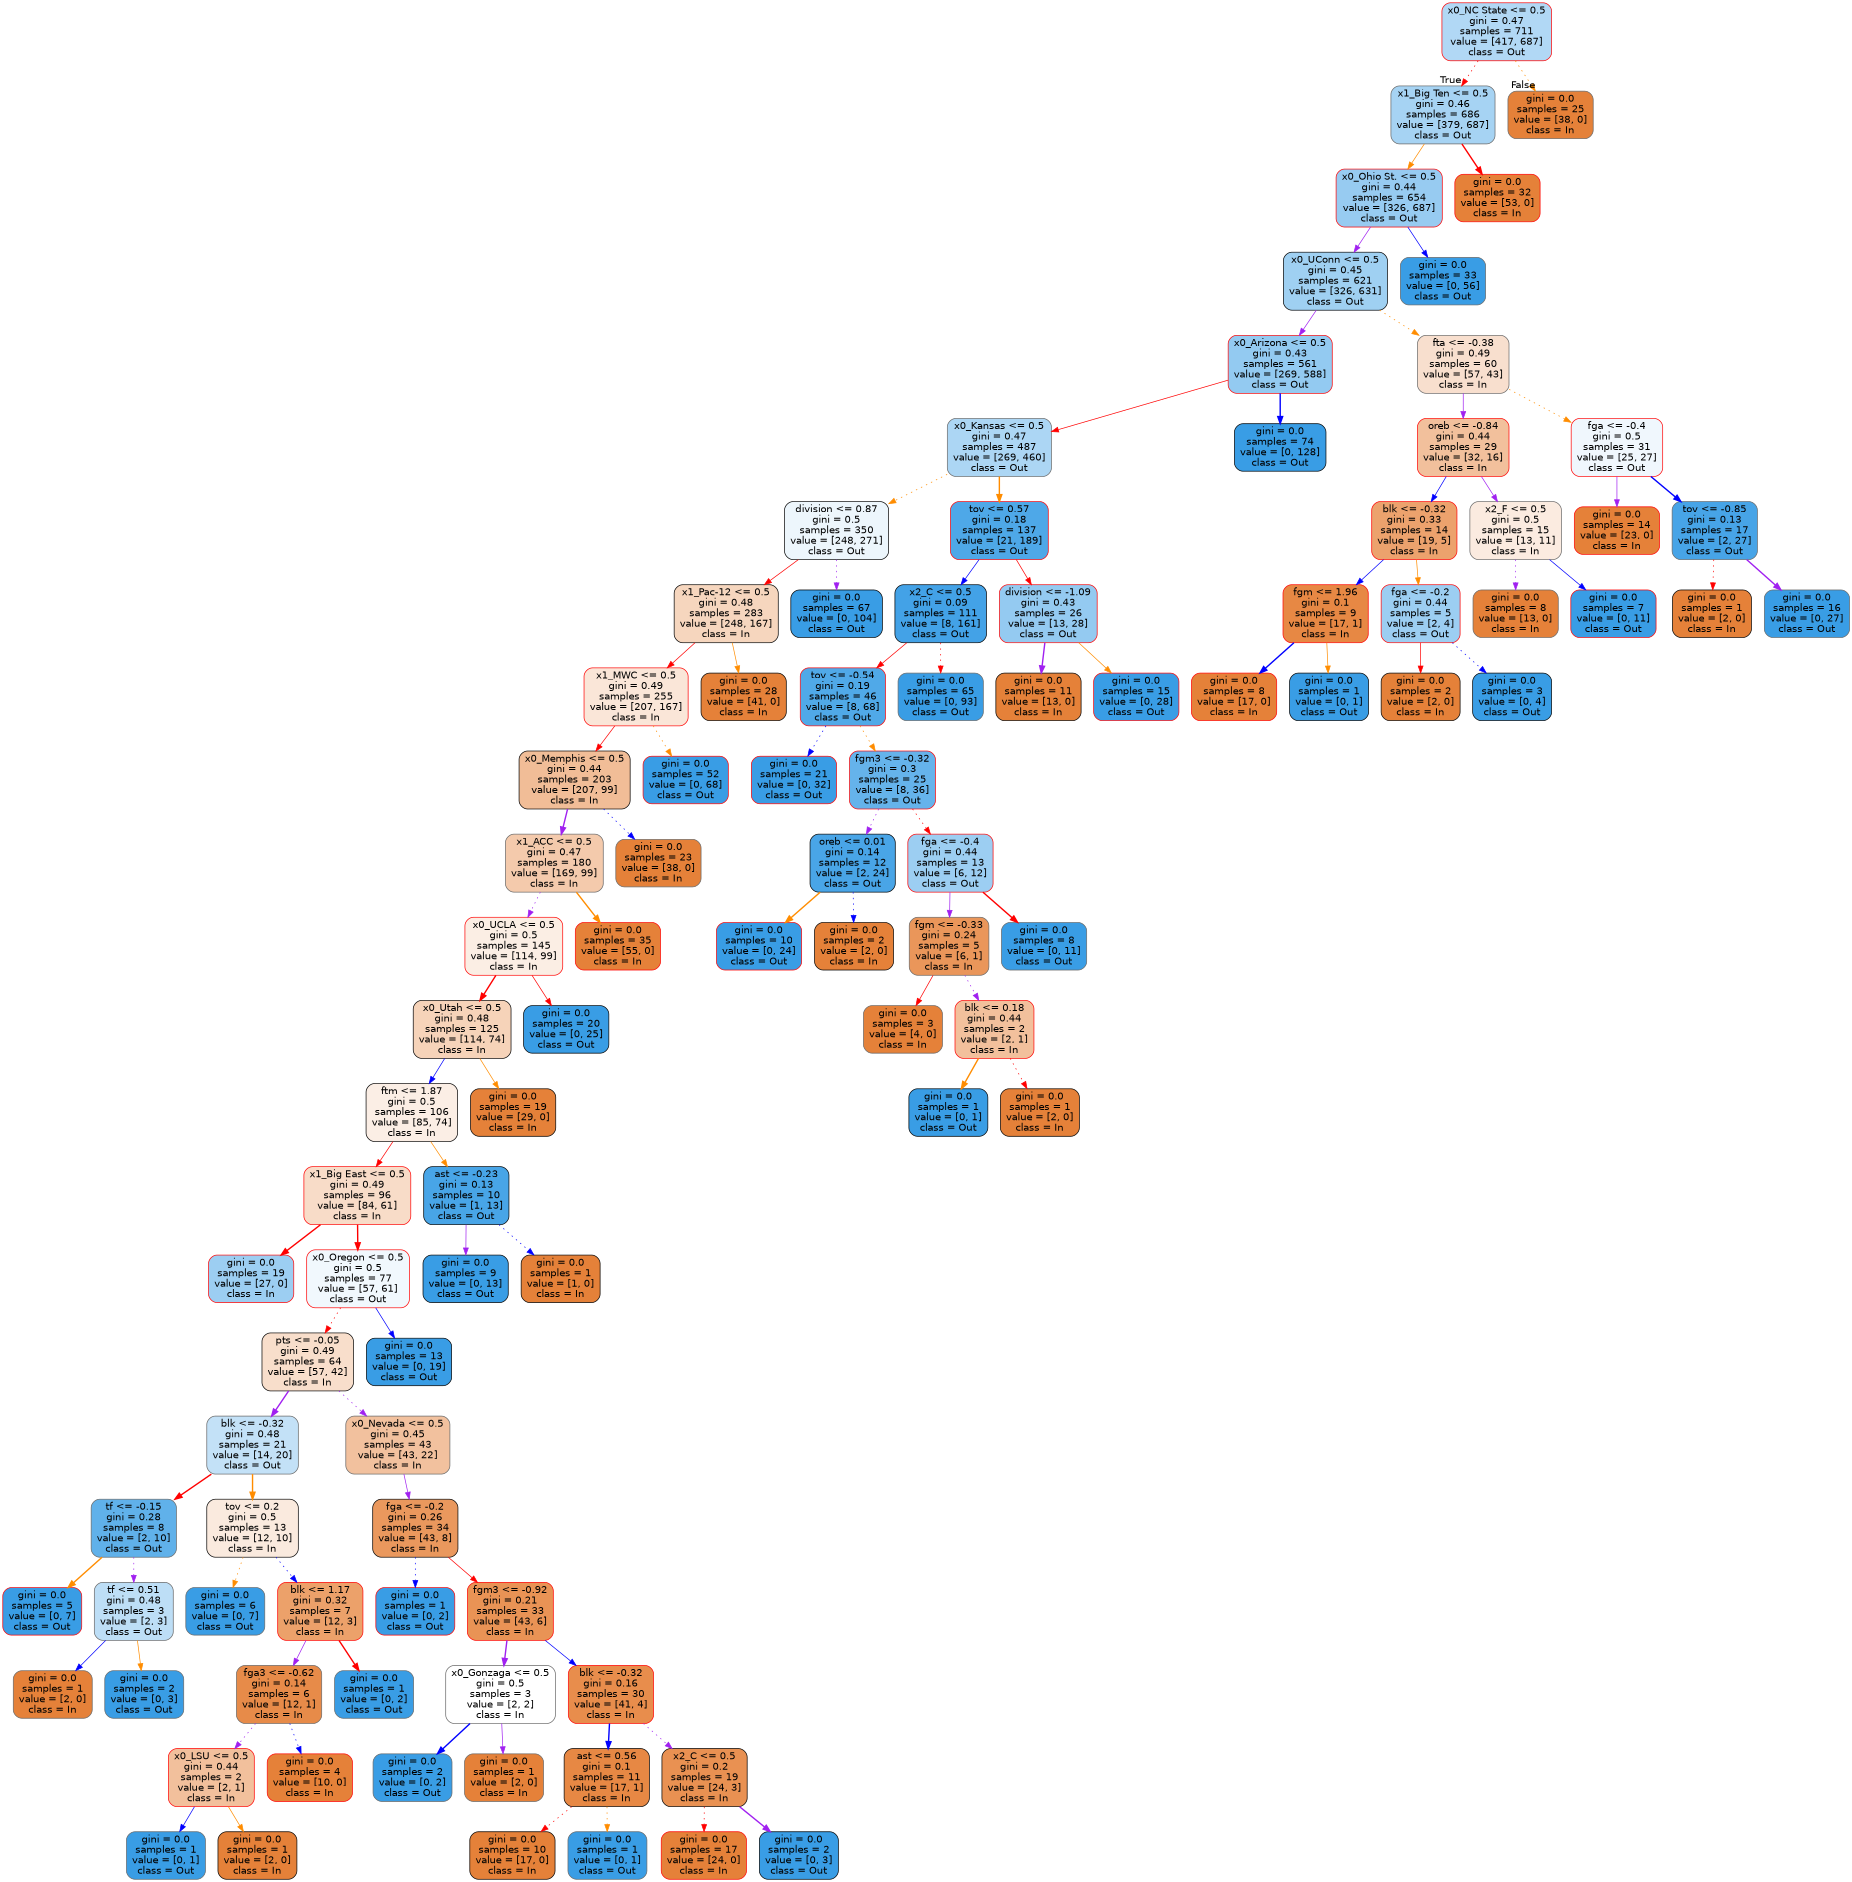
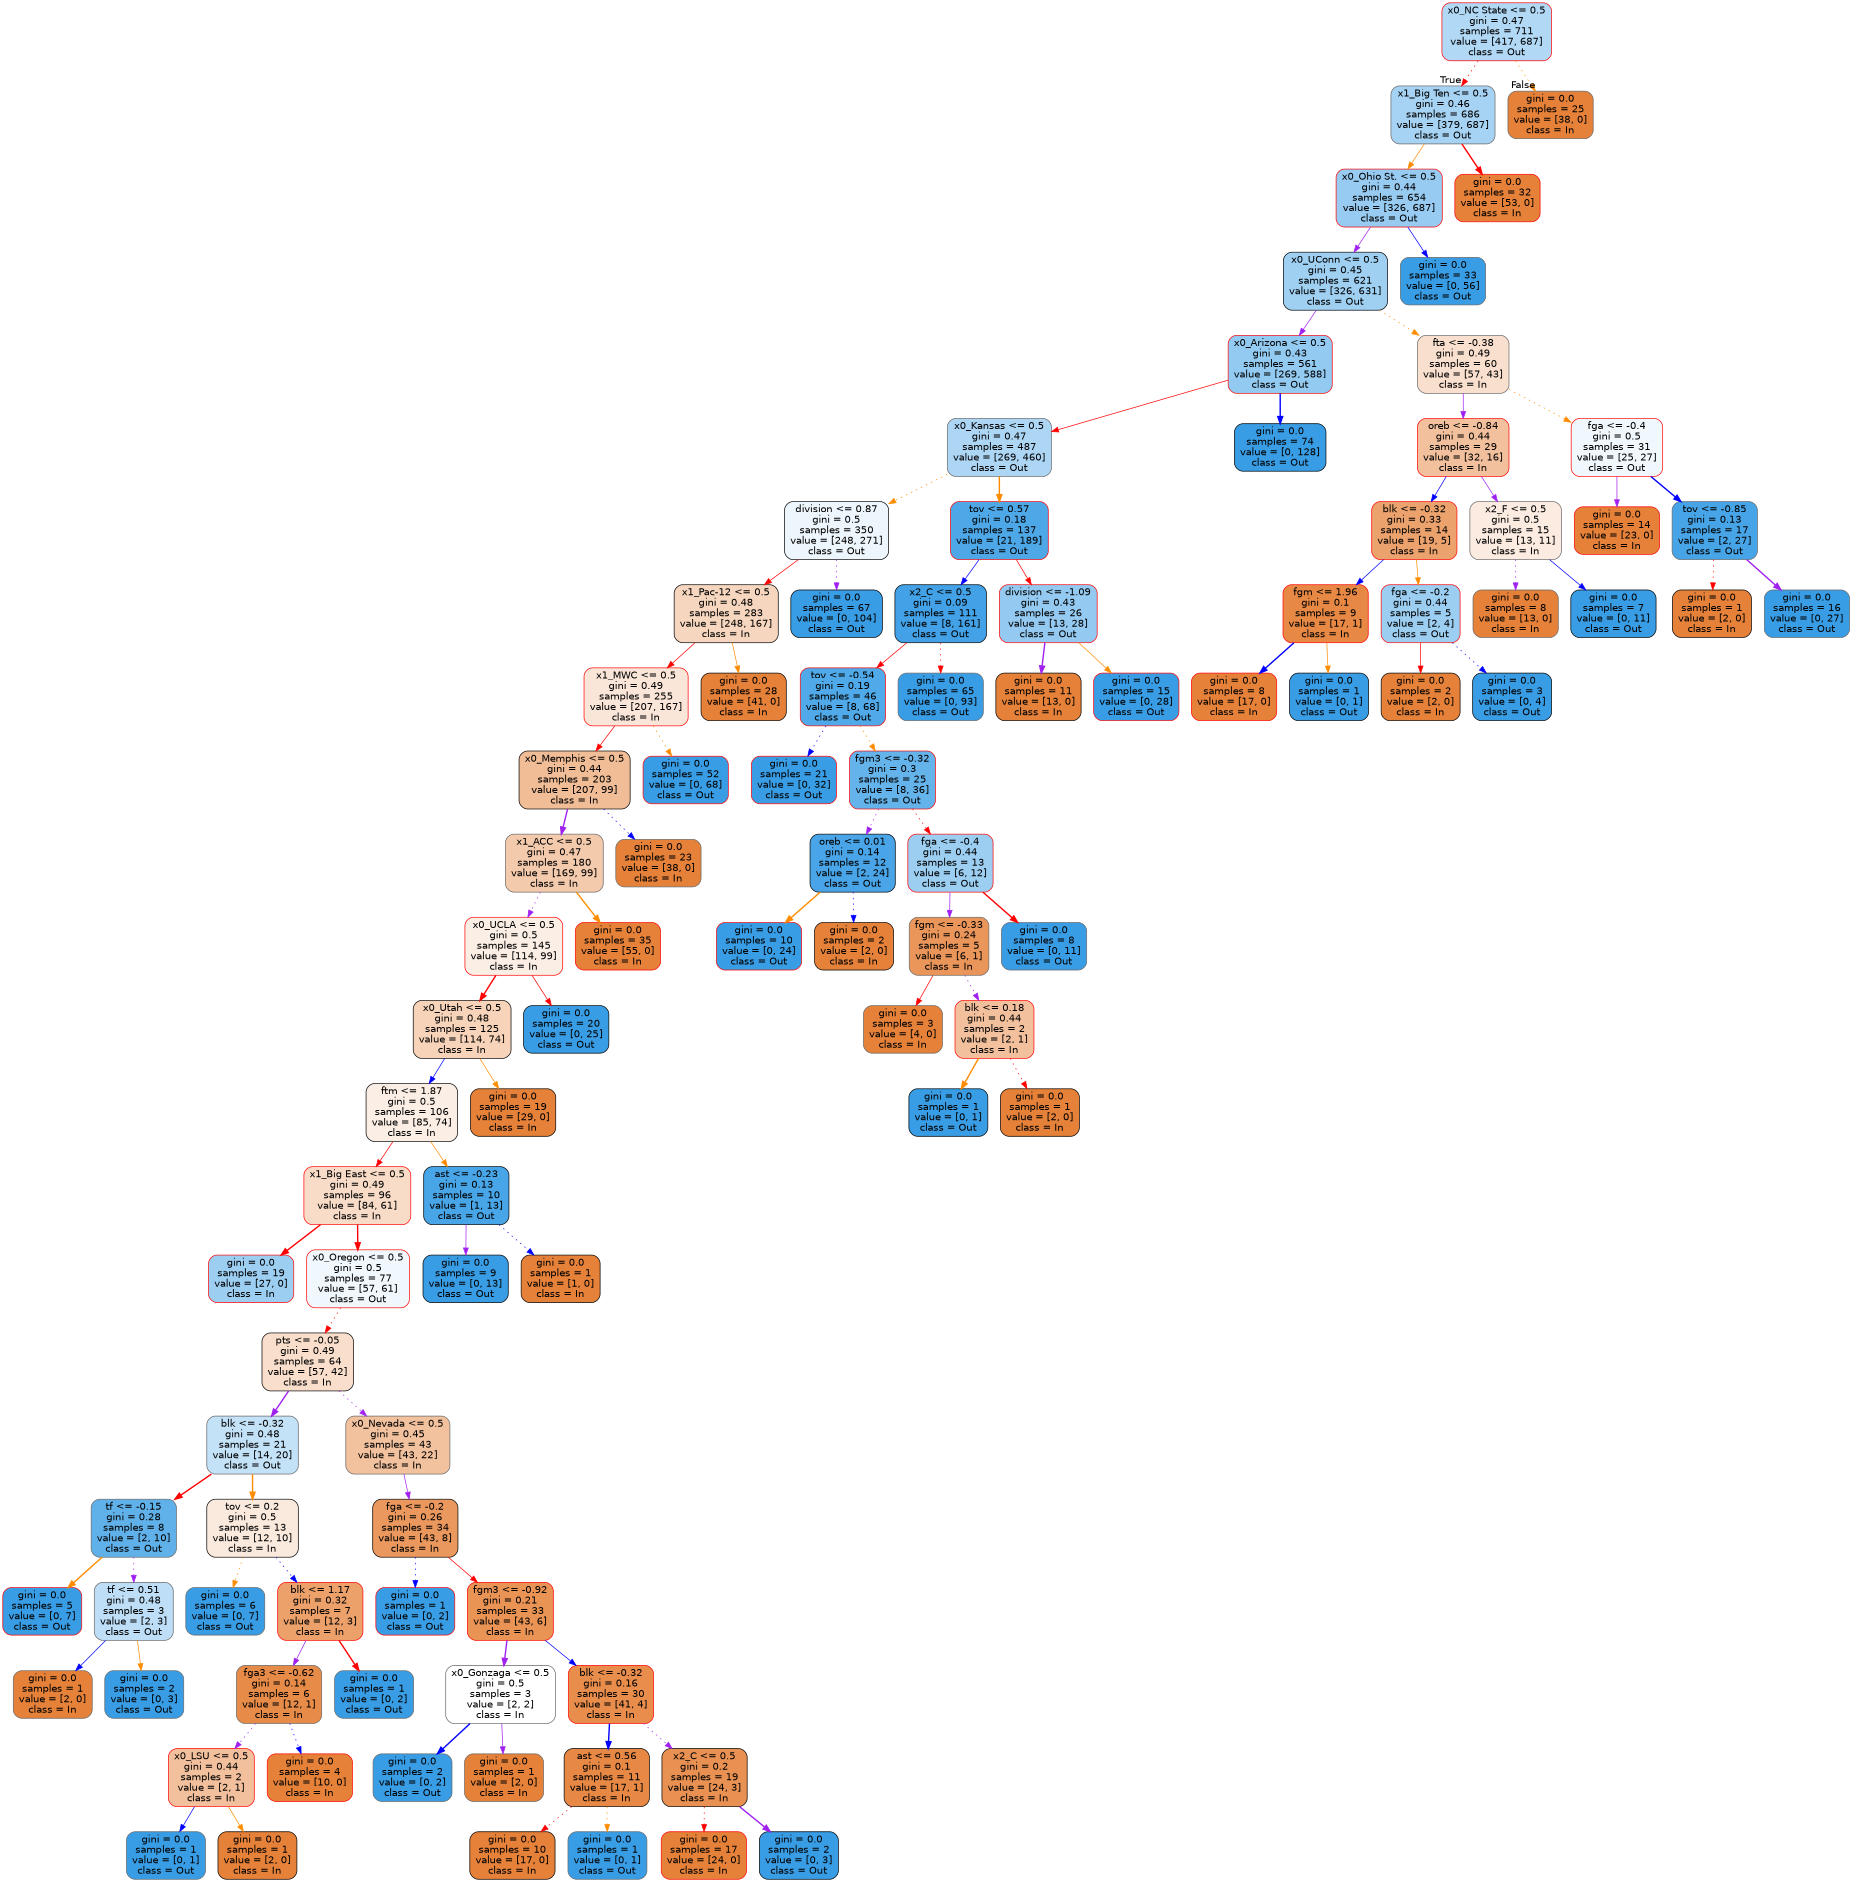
(1613, 614) -> (1613, 614)
(409, 1362) -> none
